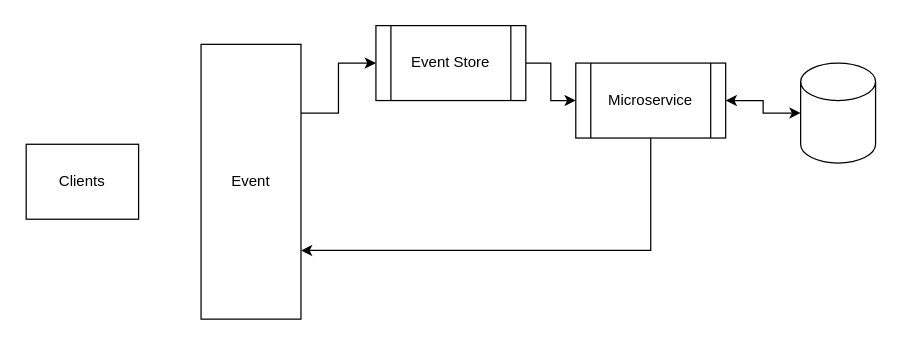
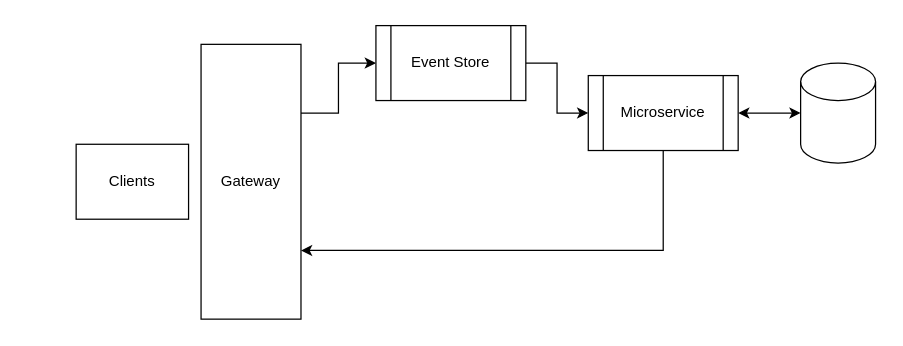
(651, 101) -> (663, 113)
(82, 182) -> (132, 182)
(251, 182) -> (251, 182)
